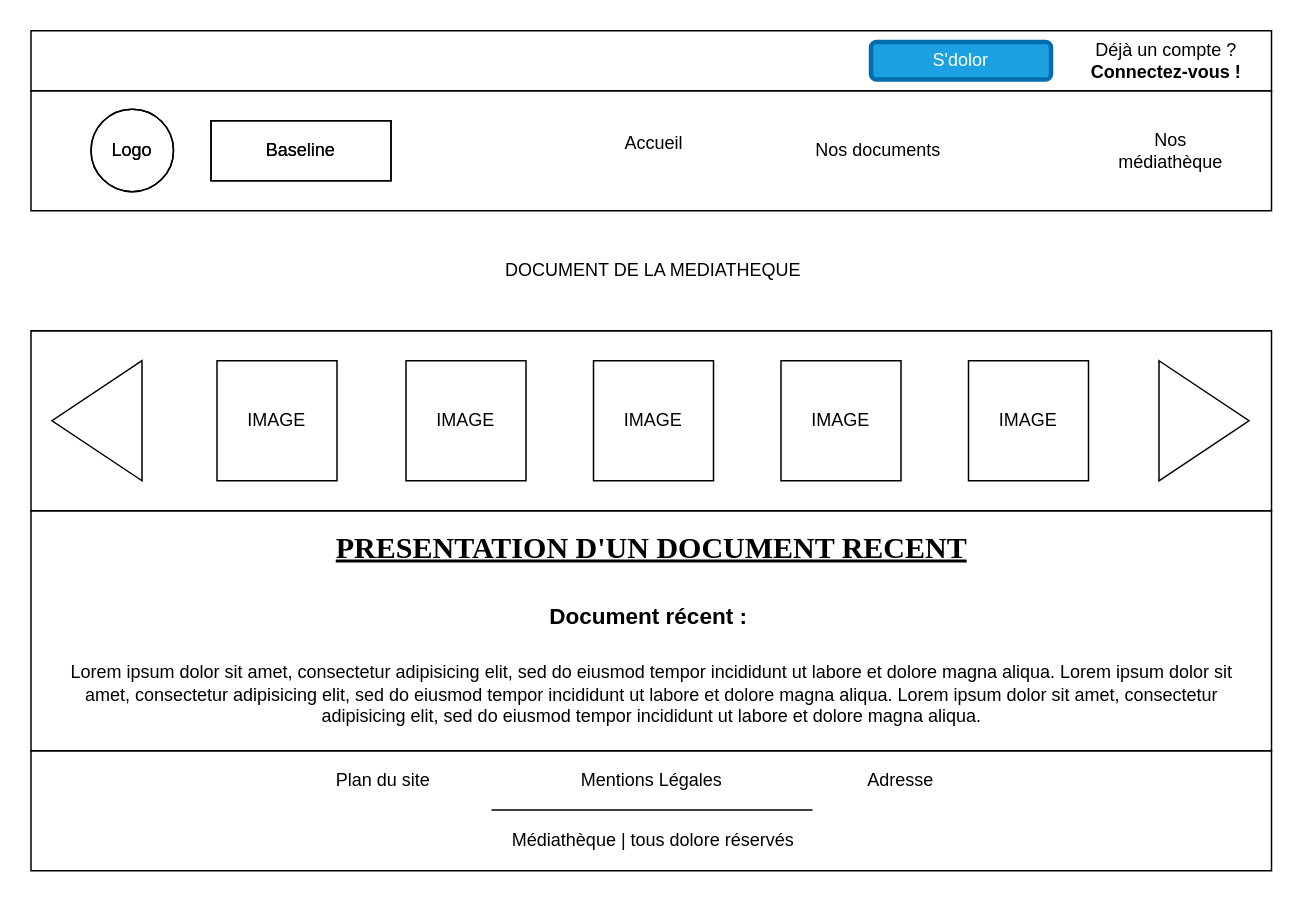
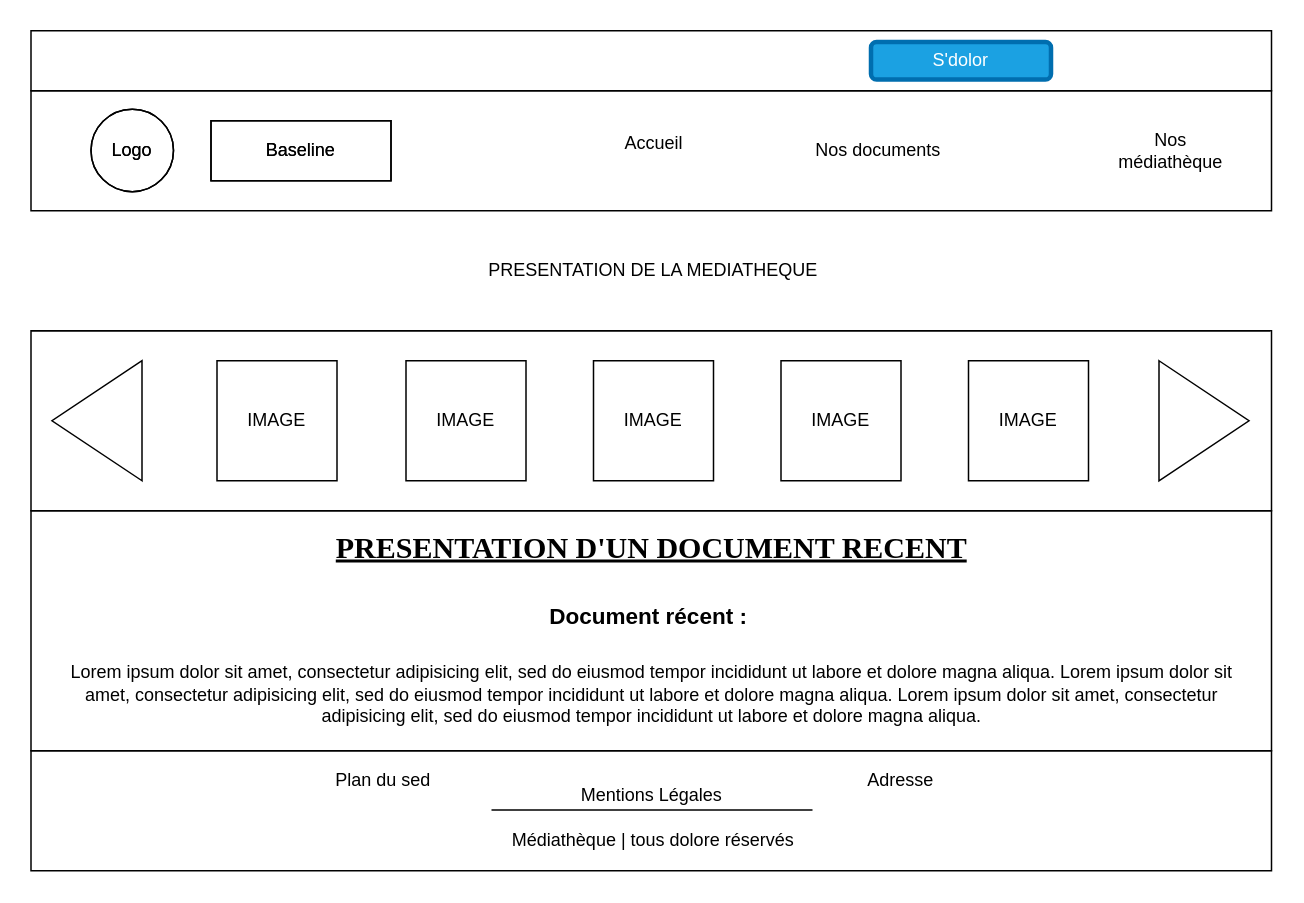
(1166, 61) -> none
(653, 271) -> (653, 271)
(383, 781) -> (383, 781)
(652, 781) -> (652, 796)
